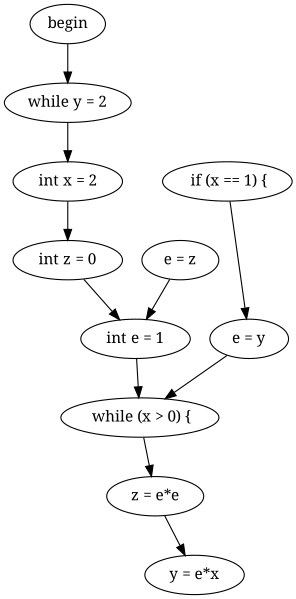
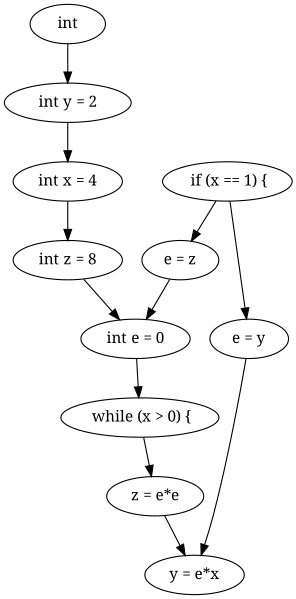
(68, 24) -> (68, 24)
(68, 103) -> (68, 103)
(68, 181) -> (68, 181)
none -> (207, 216)
(68, 260) -> (68, 260)
(136, 339) -> (136, 339)
(201, 374) -> (228, 452)
